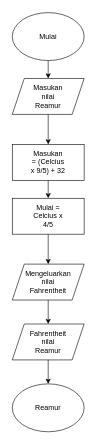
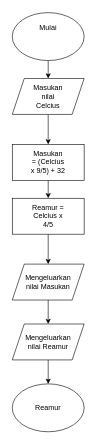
(48, 36) -> (48, 27)
(48, 96) -> (48, 96)
(48, 216) -> (48, 216)
(48, 282) -> (48, 282)
(48, 342) -> (48, 342)
